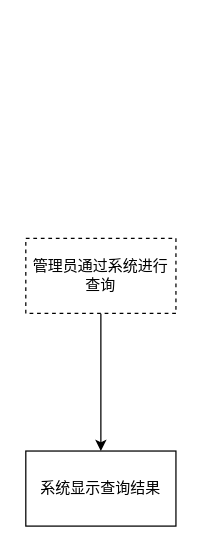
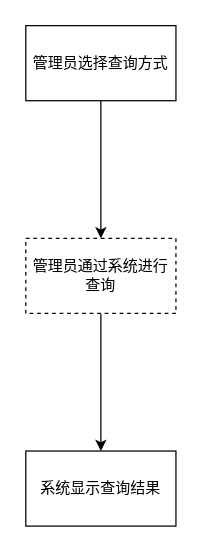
none -> (101, 63)
none -> (101, 165)
